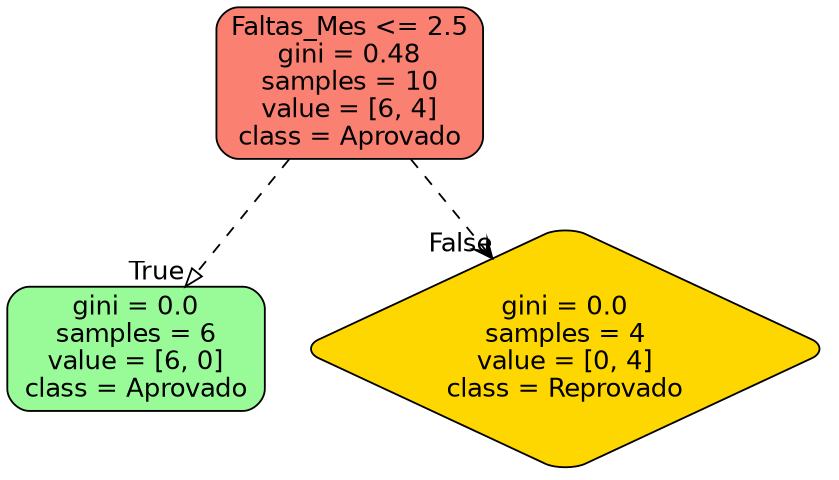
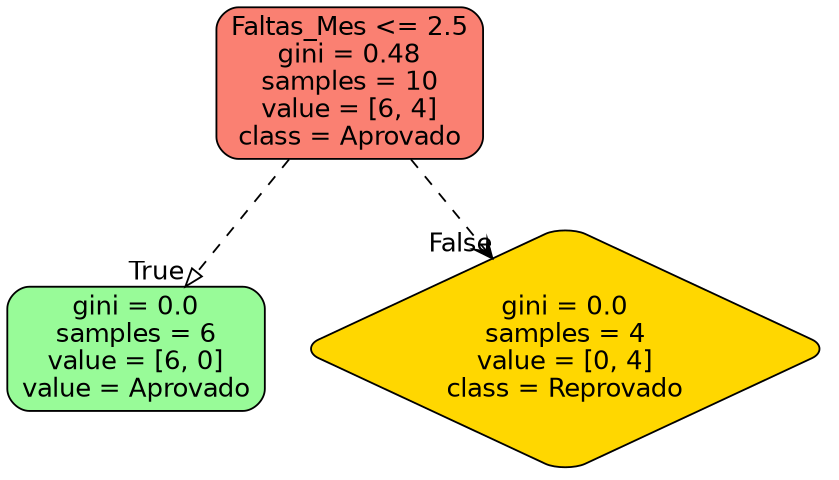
(136, 349) -> (136, 349)
